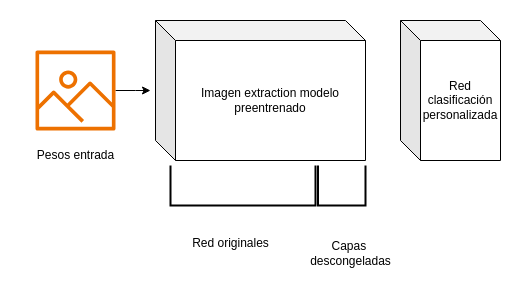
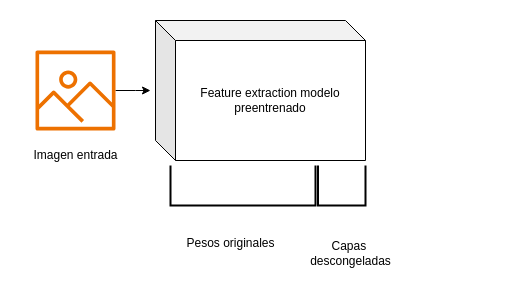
(451, 91) -> none
(271, 101) -> (271, 101)
(76, 156) -> (76, 156)
(231, 244) -> (231, 244)
